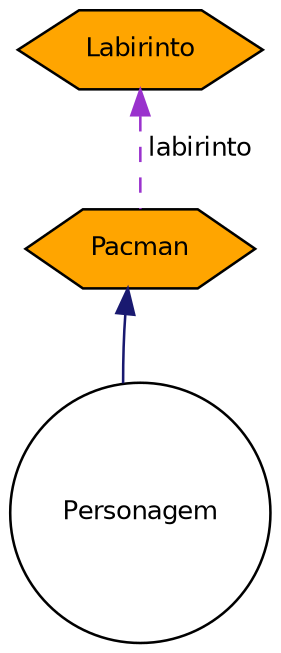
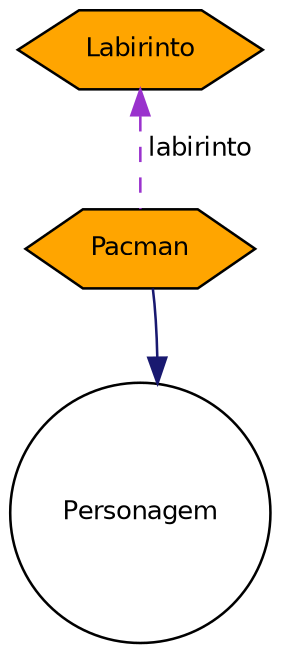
(124, 349) -> (156, 323)
